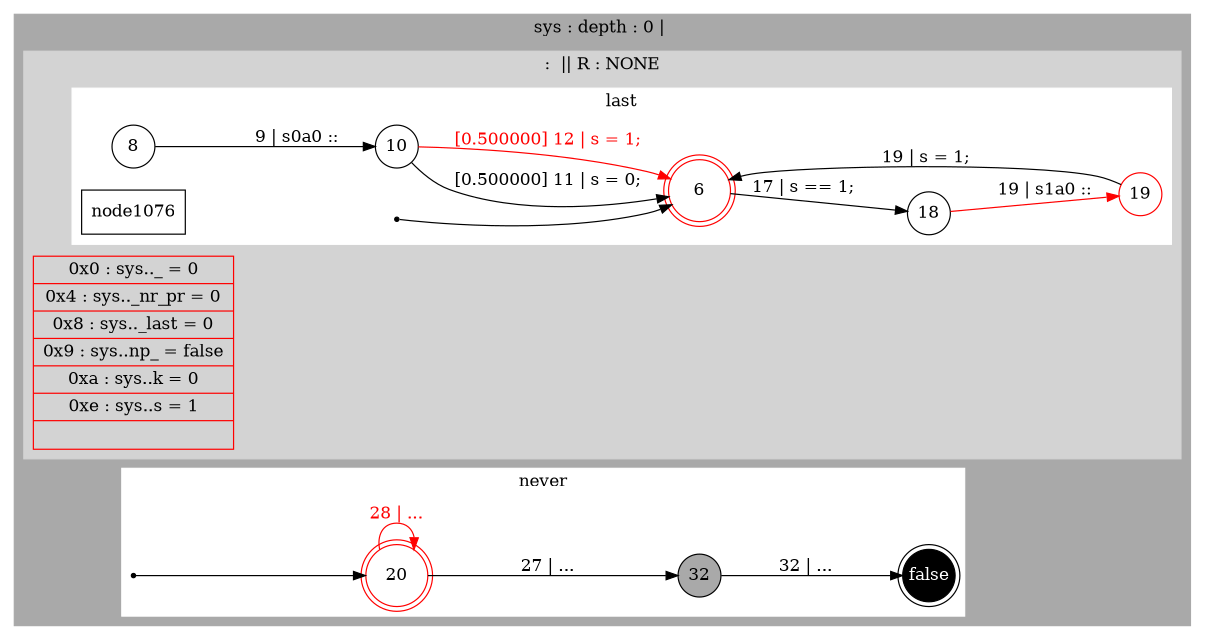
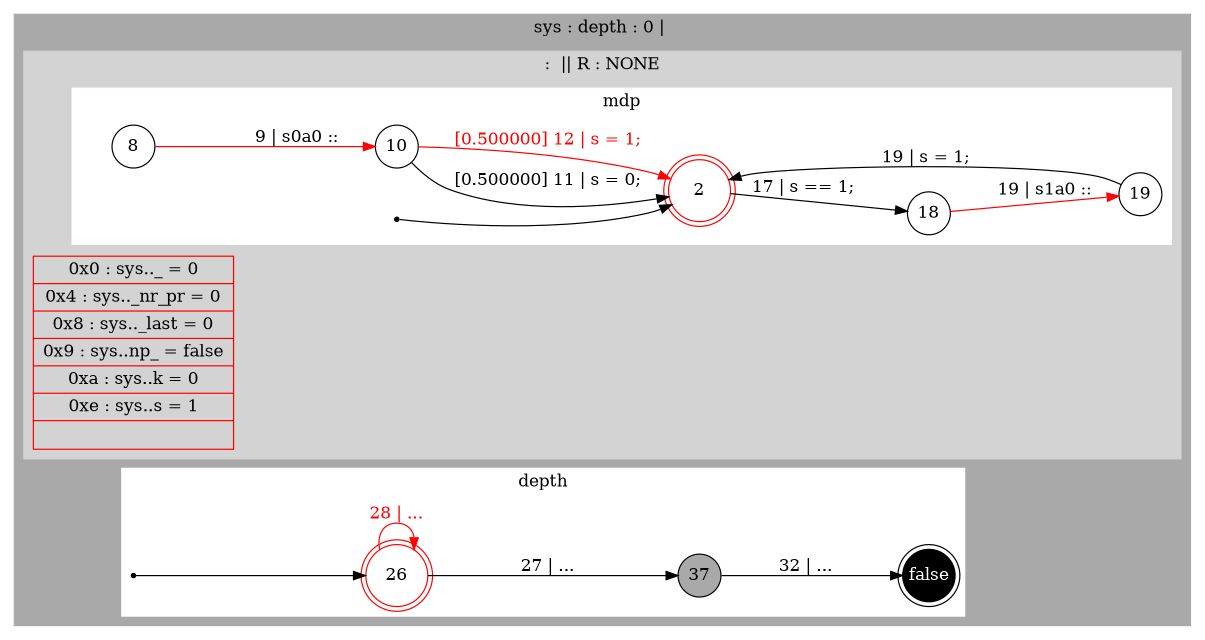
(622, 102) -> (622, 102)
(259, 147) -> (259, 147)
(700, 191) -> (700, 191)
(1140, 194) -> (1140, 194)
(133, 212) -> none
(543, 482) -> (543, 482)
(397, 576) -> (397, 576)
(700, 576) -> (700, 576)
